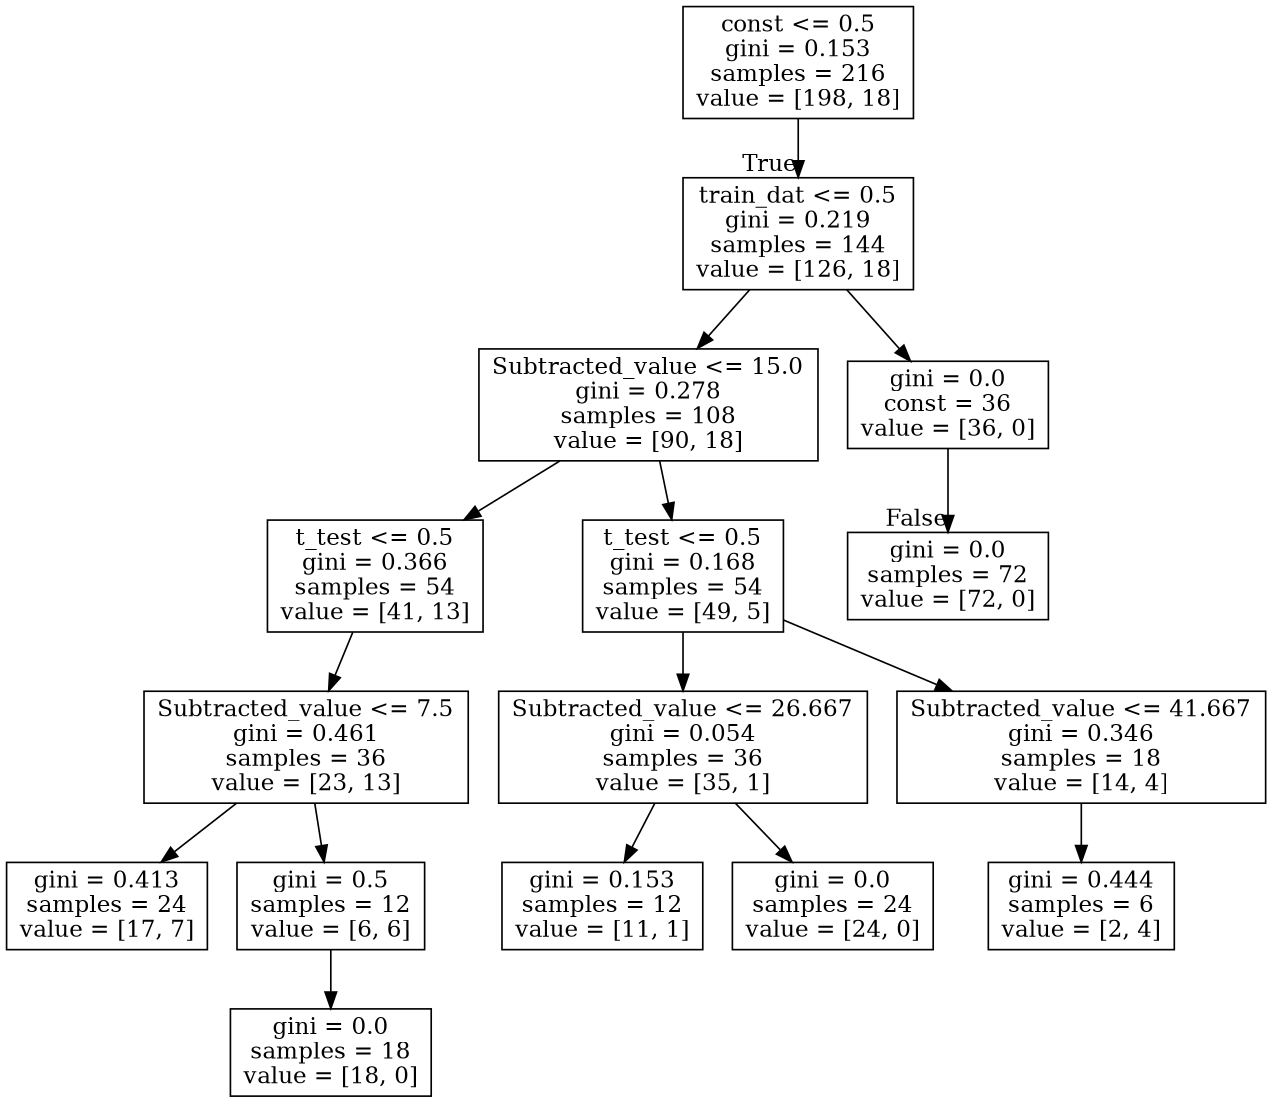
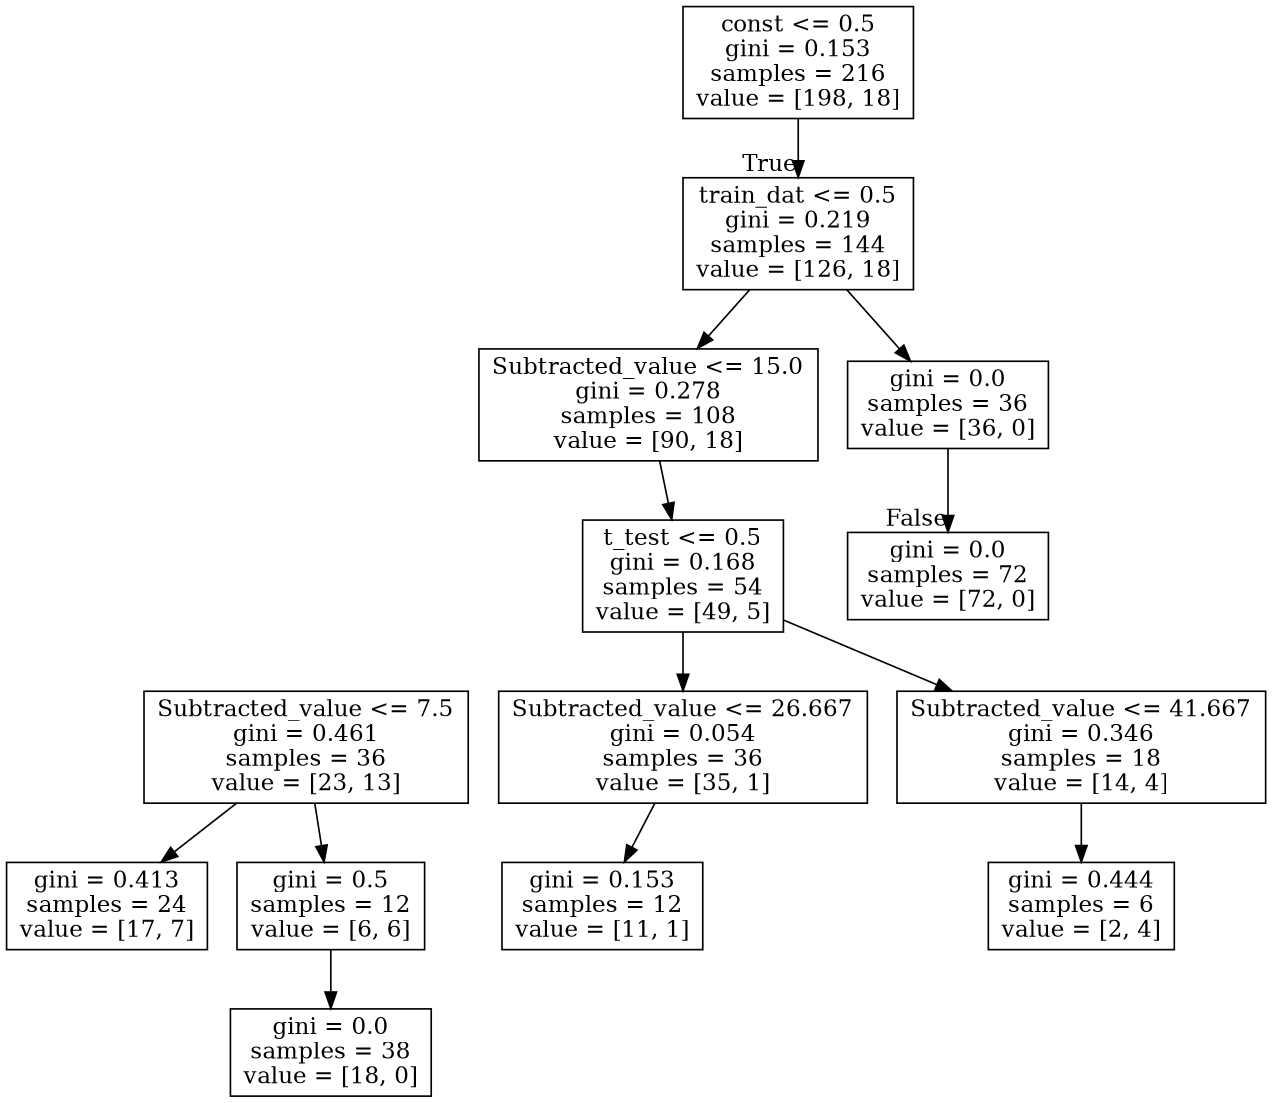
(948, 405) -> (948, 405)
(375, 576) -> none
(833, 906) -> none
(331, 1053) -> (331, 1053)
